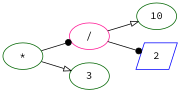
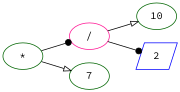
(89, 76) -> (89, 76)
